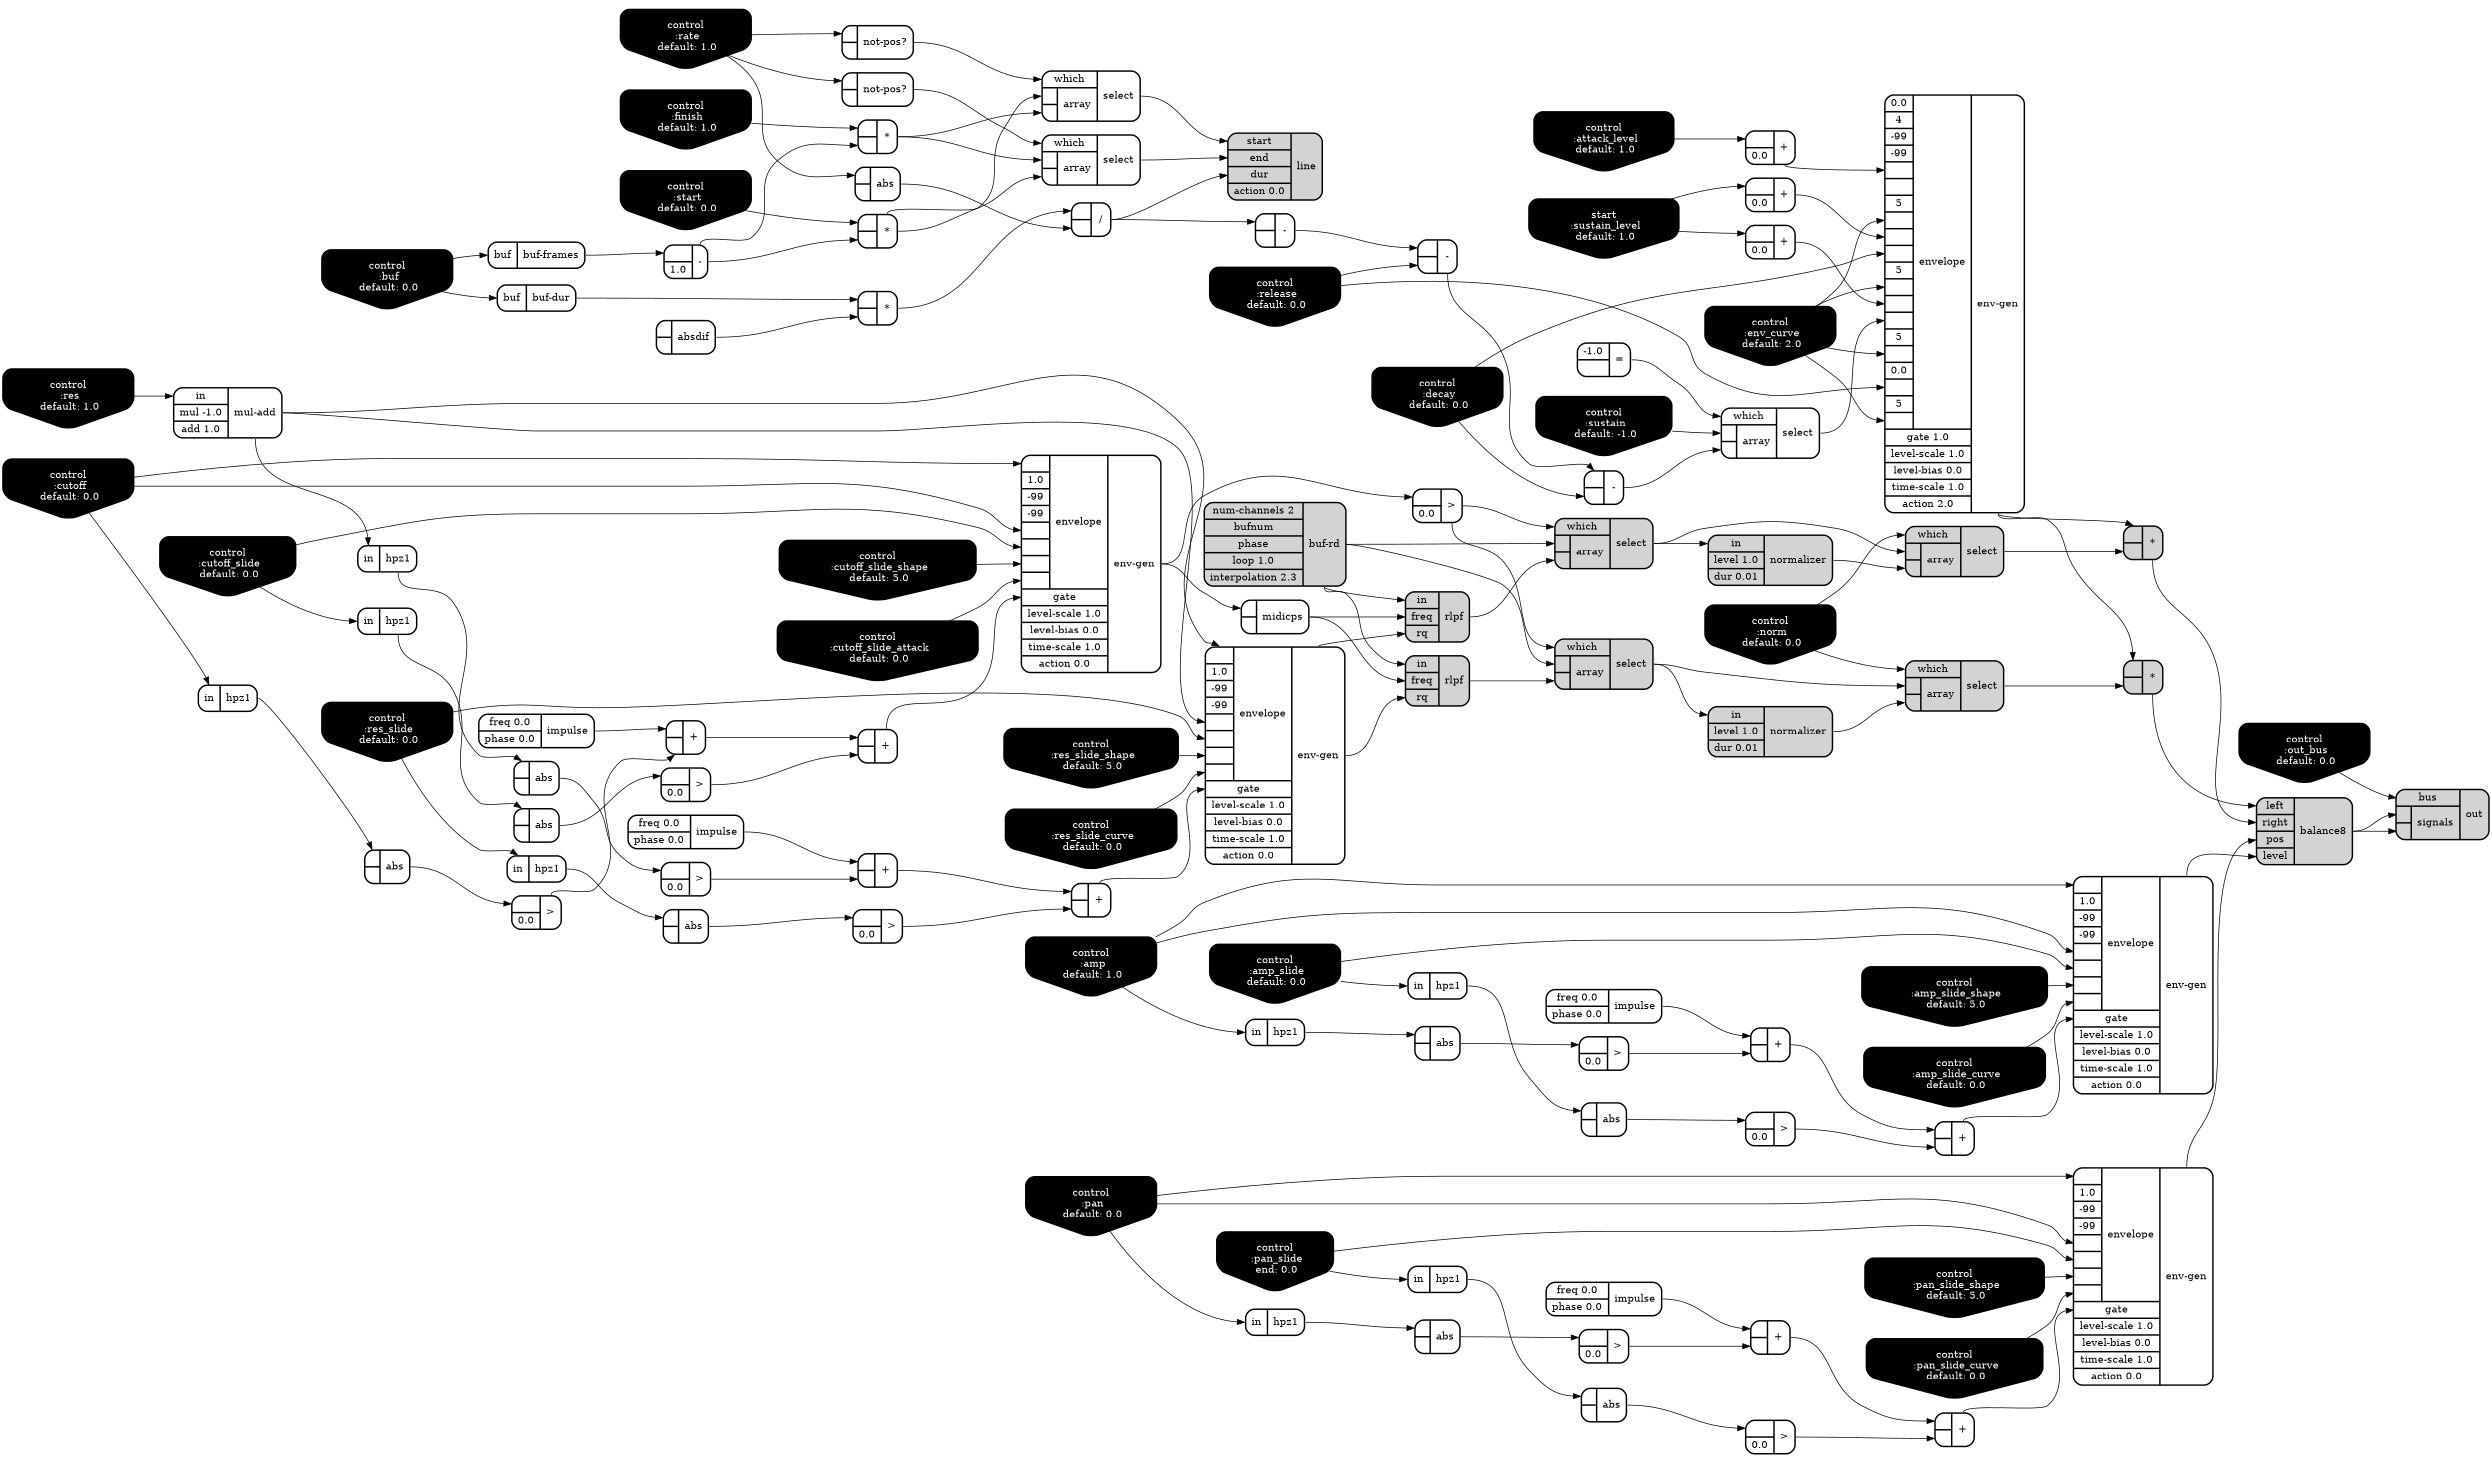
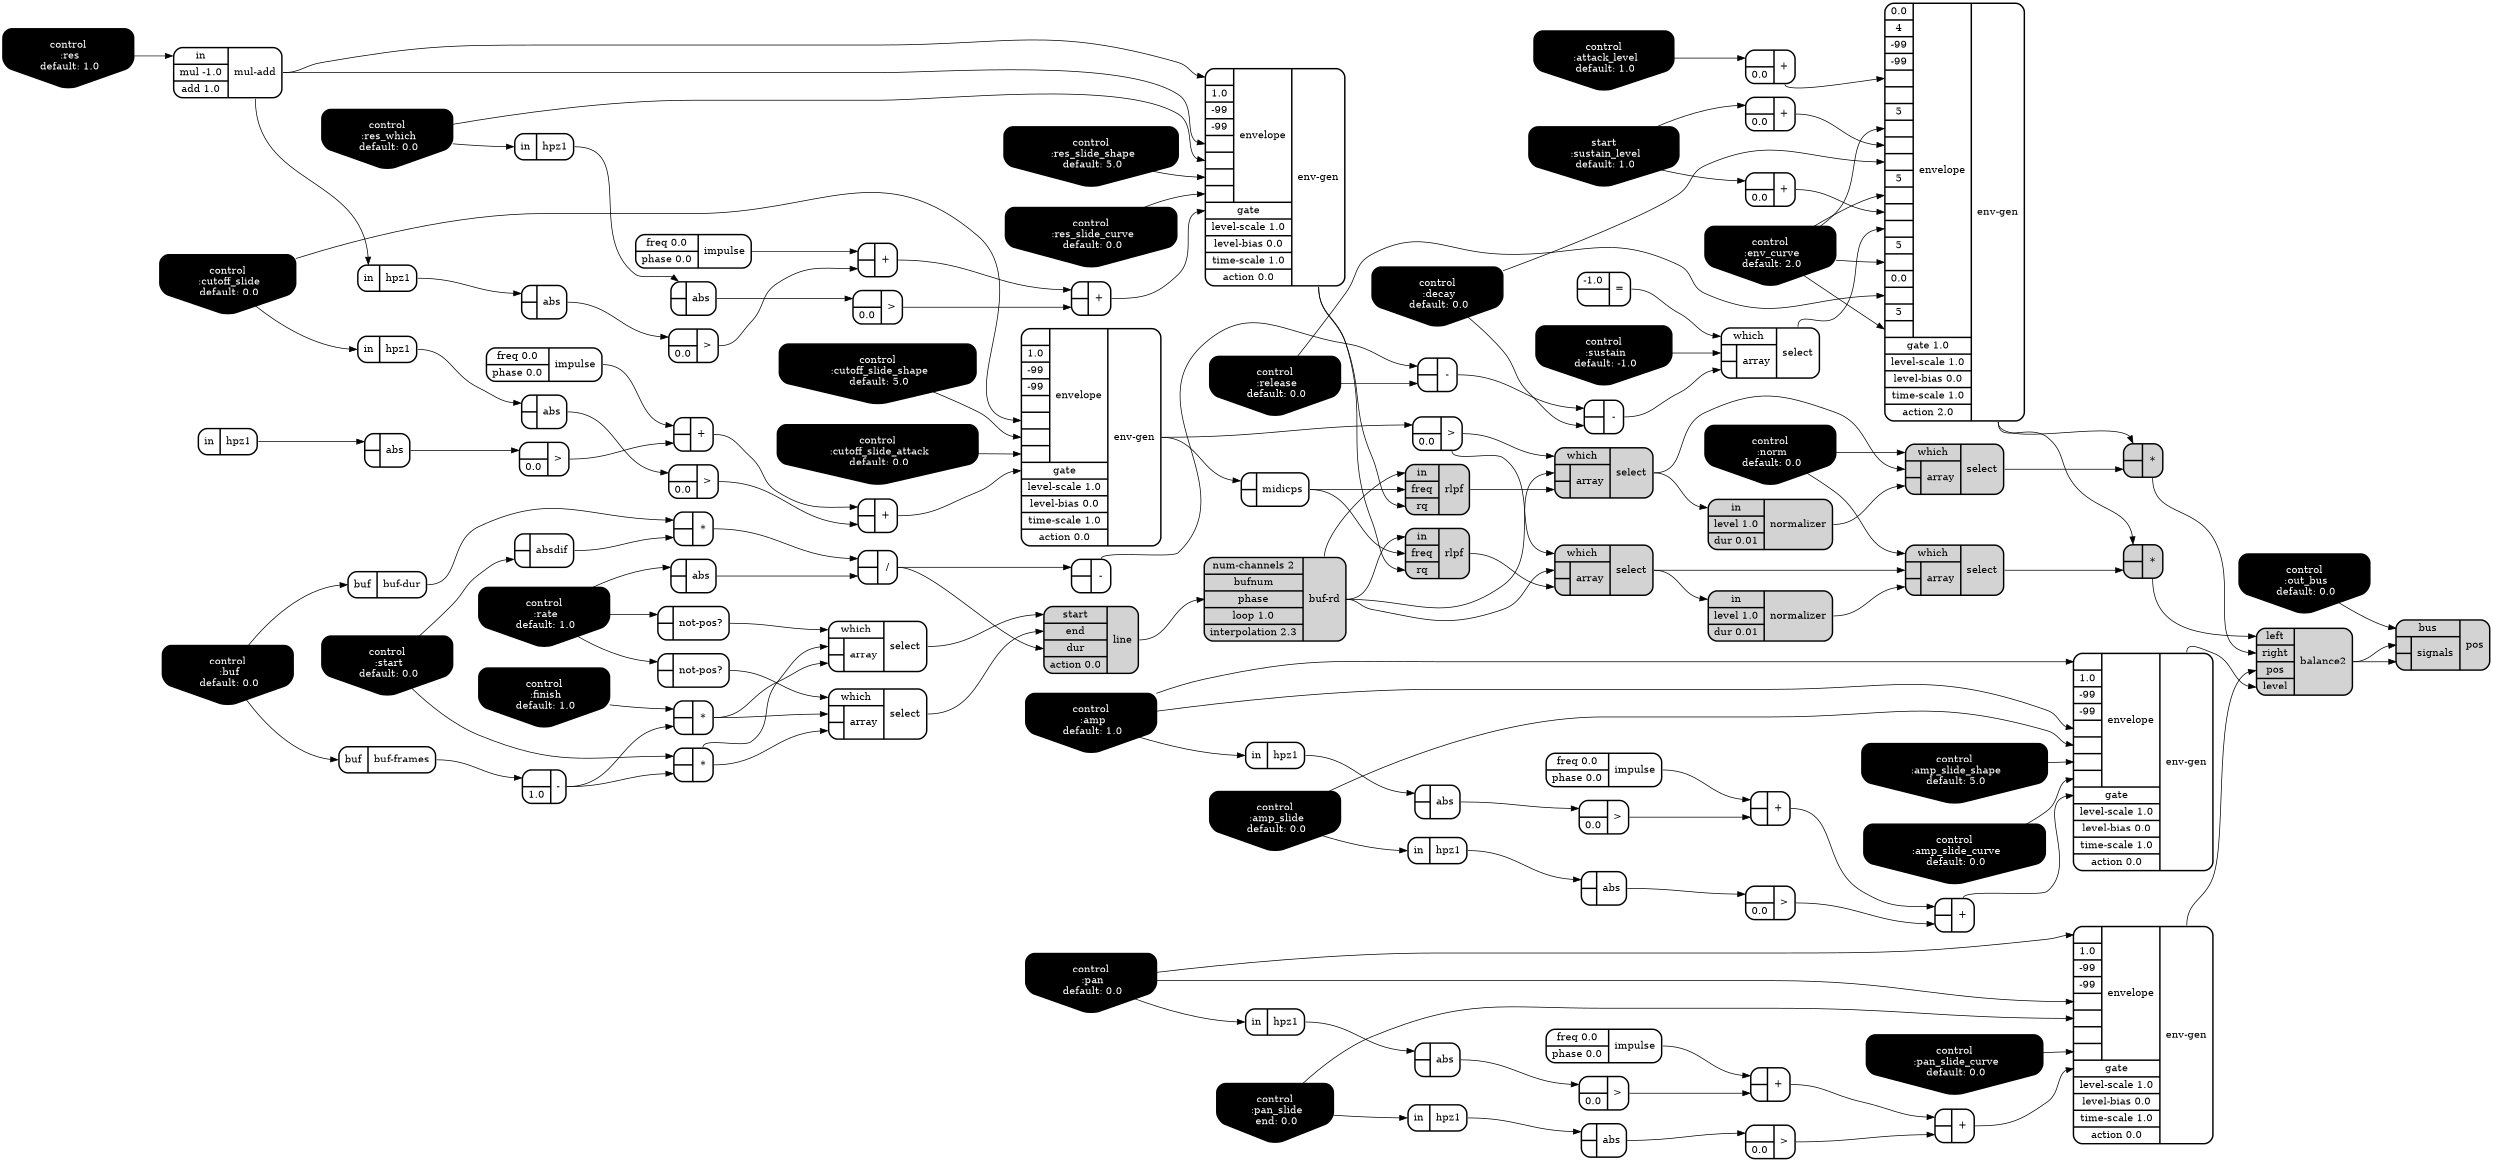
(68, 486) -> none
none -> (461, 595)
none -> (1169, 623)
(387, 730) -> (387, 137)
(2474, 814) -> (2475, 645)
(2323, 831) -> (2323, 661)
(1955, 1285) -> none
